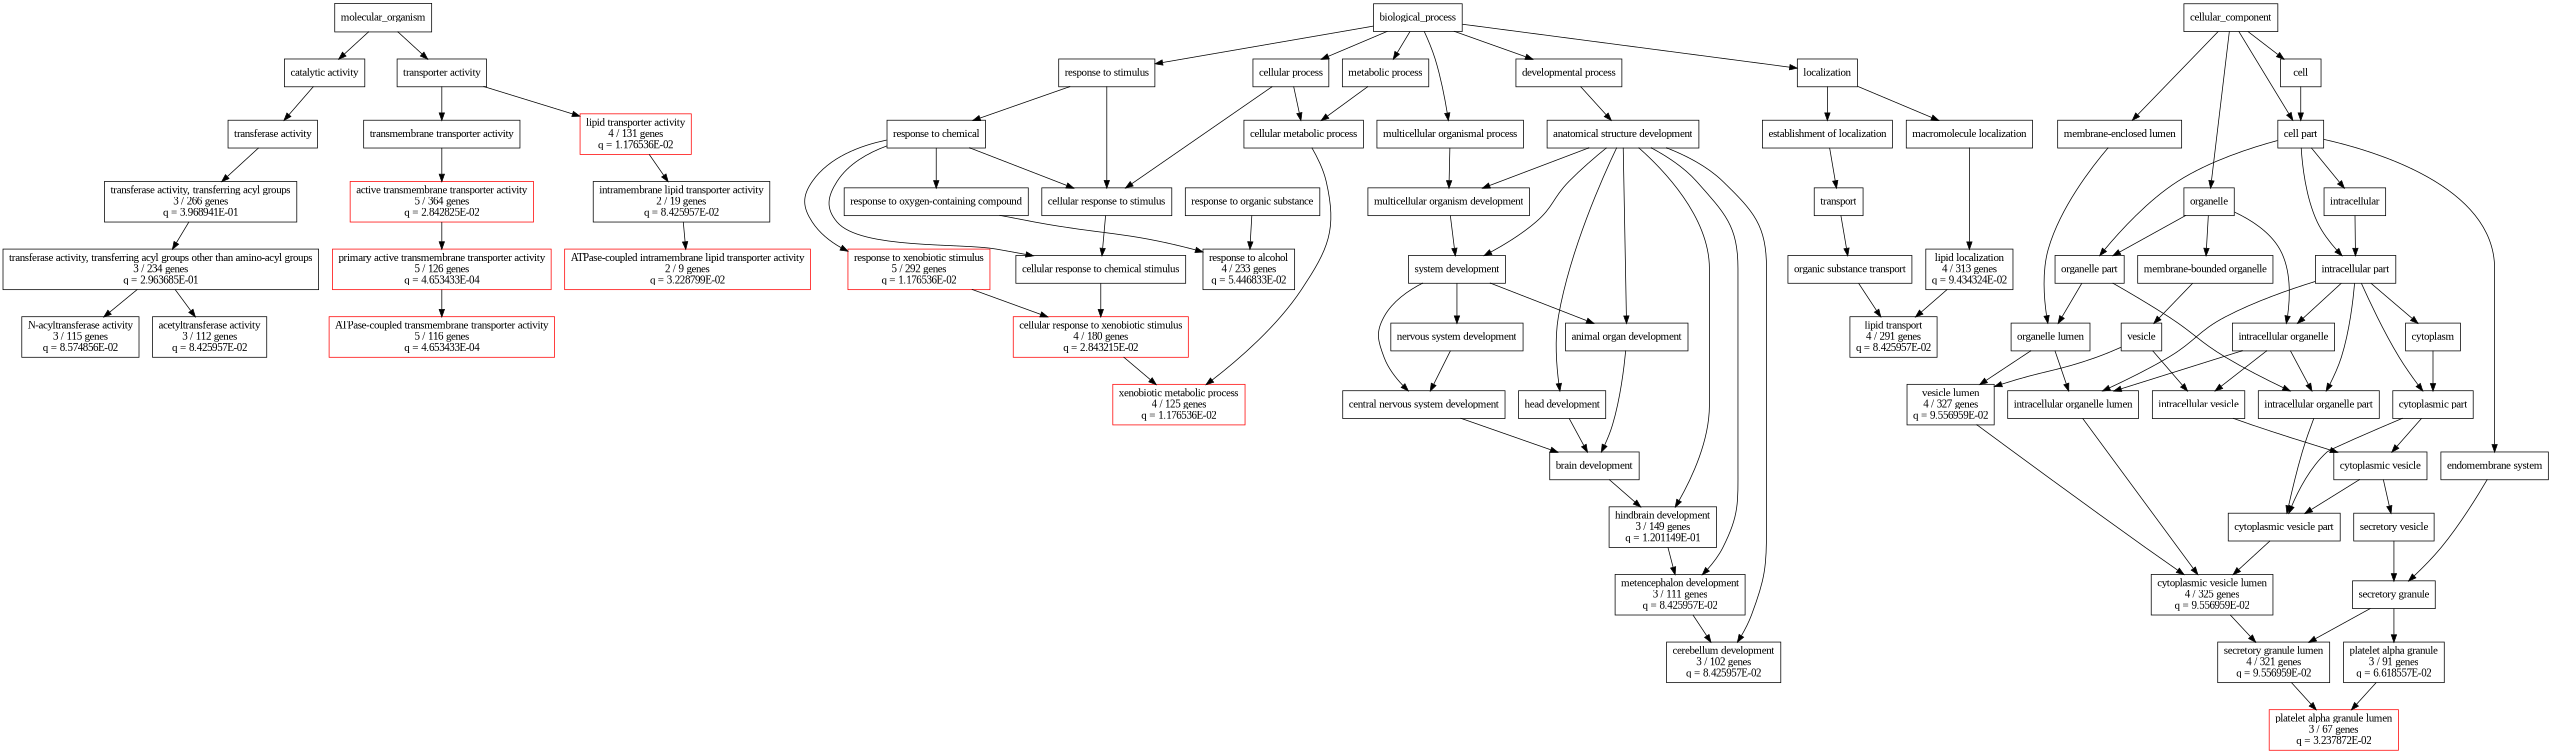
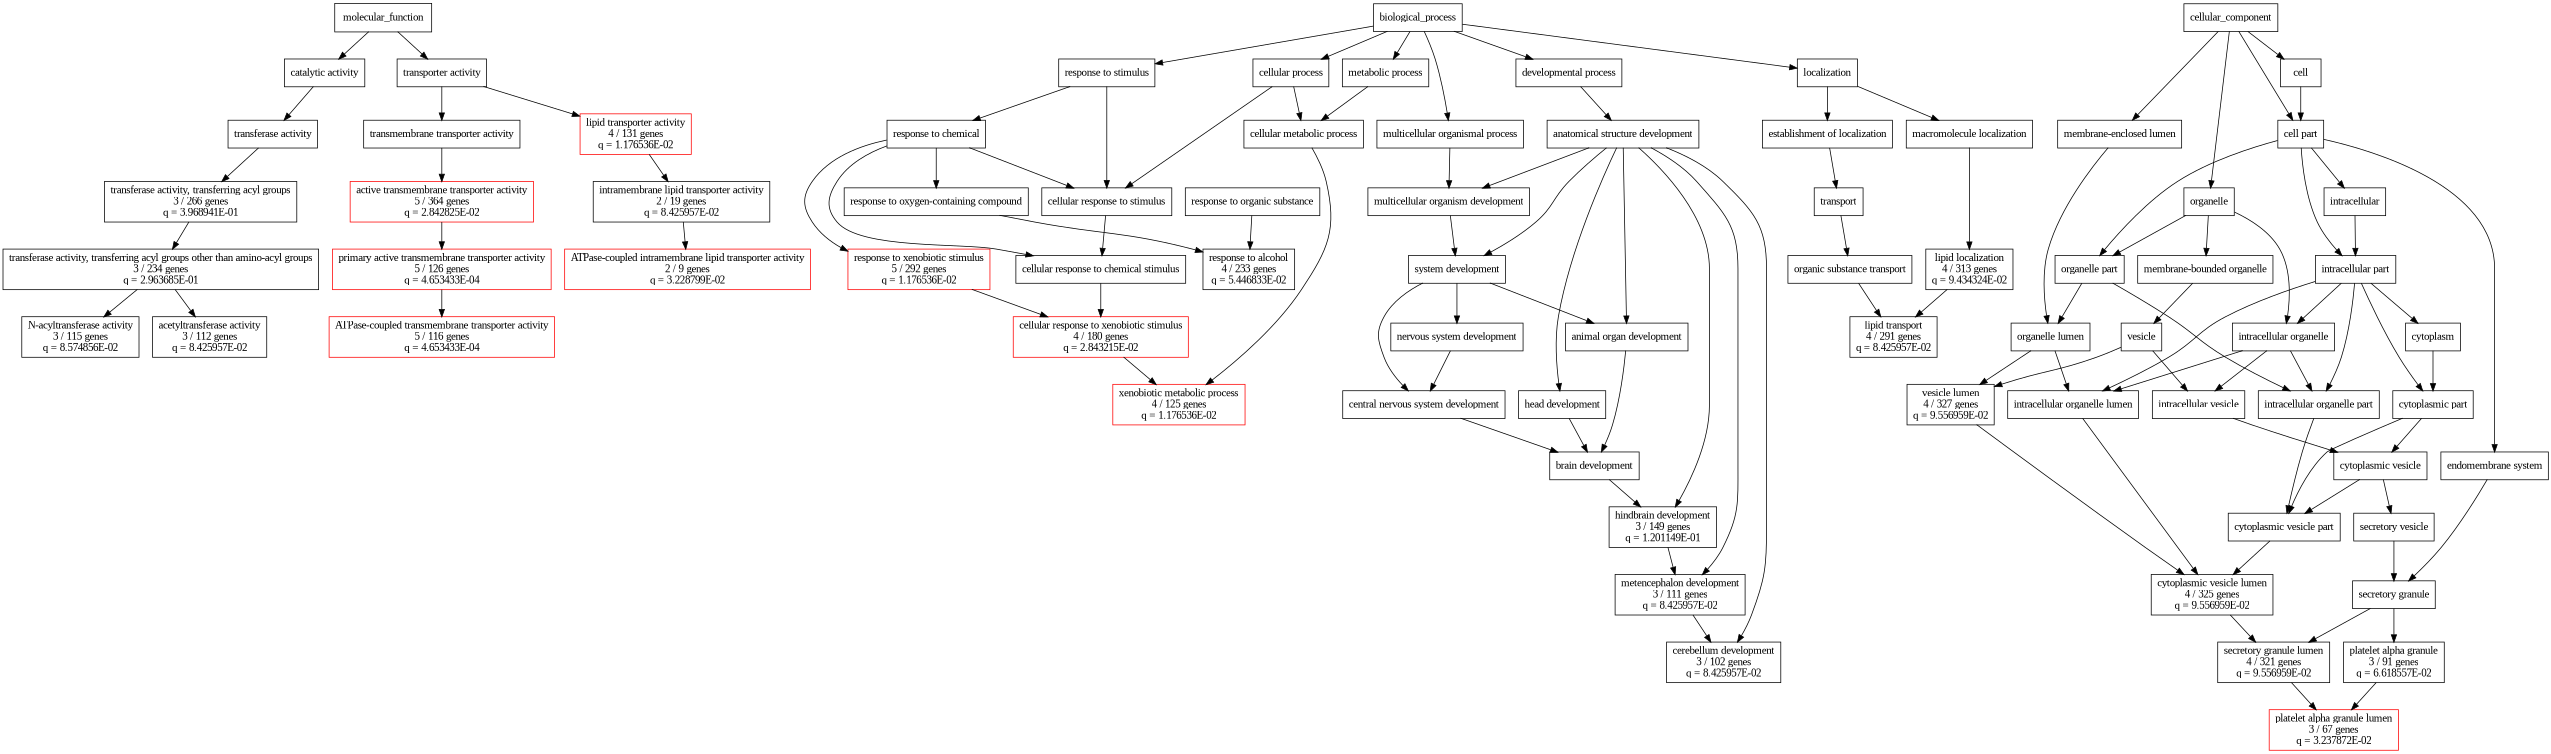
(383, 18) -> (383, 18)
